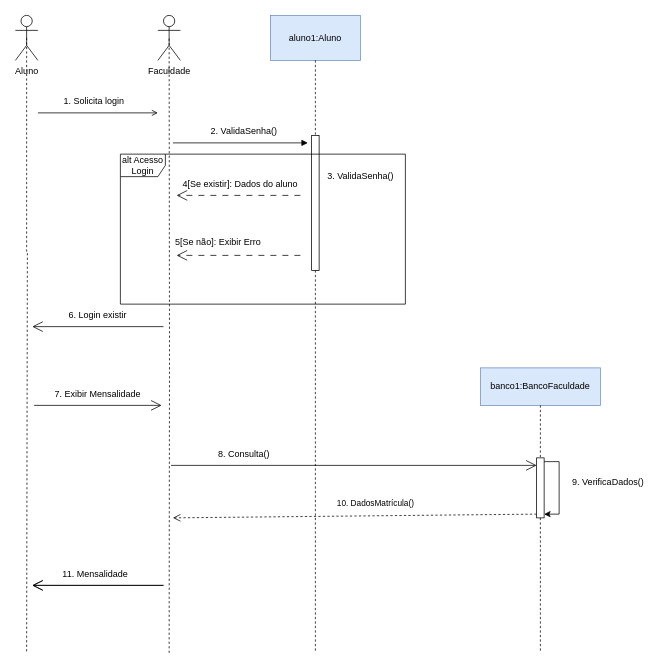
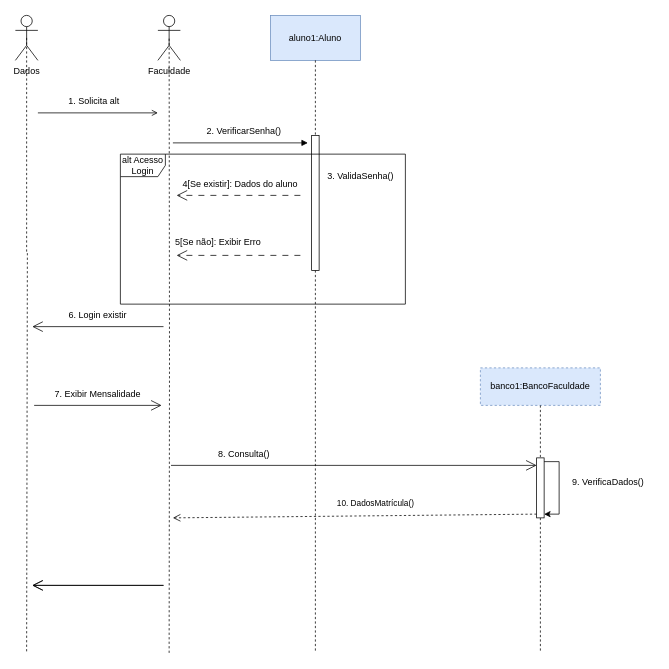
(27, 71) -> (27, 71)
(94, 102) -> (94, 102)
(244, 132) -> (244, 132)
(540, 387) -> (540, 387)
(98, 574) -> none
